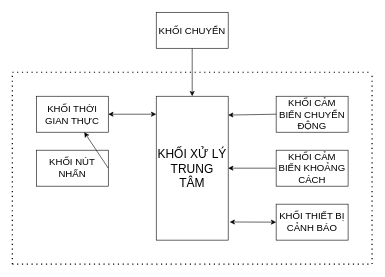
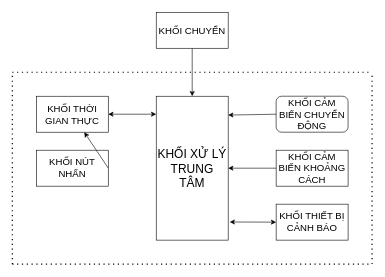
(312, 114) -> (312, 114)
